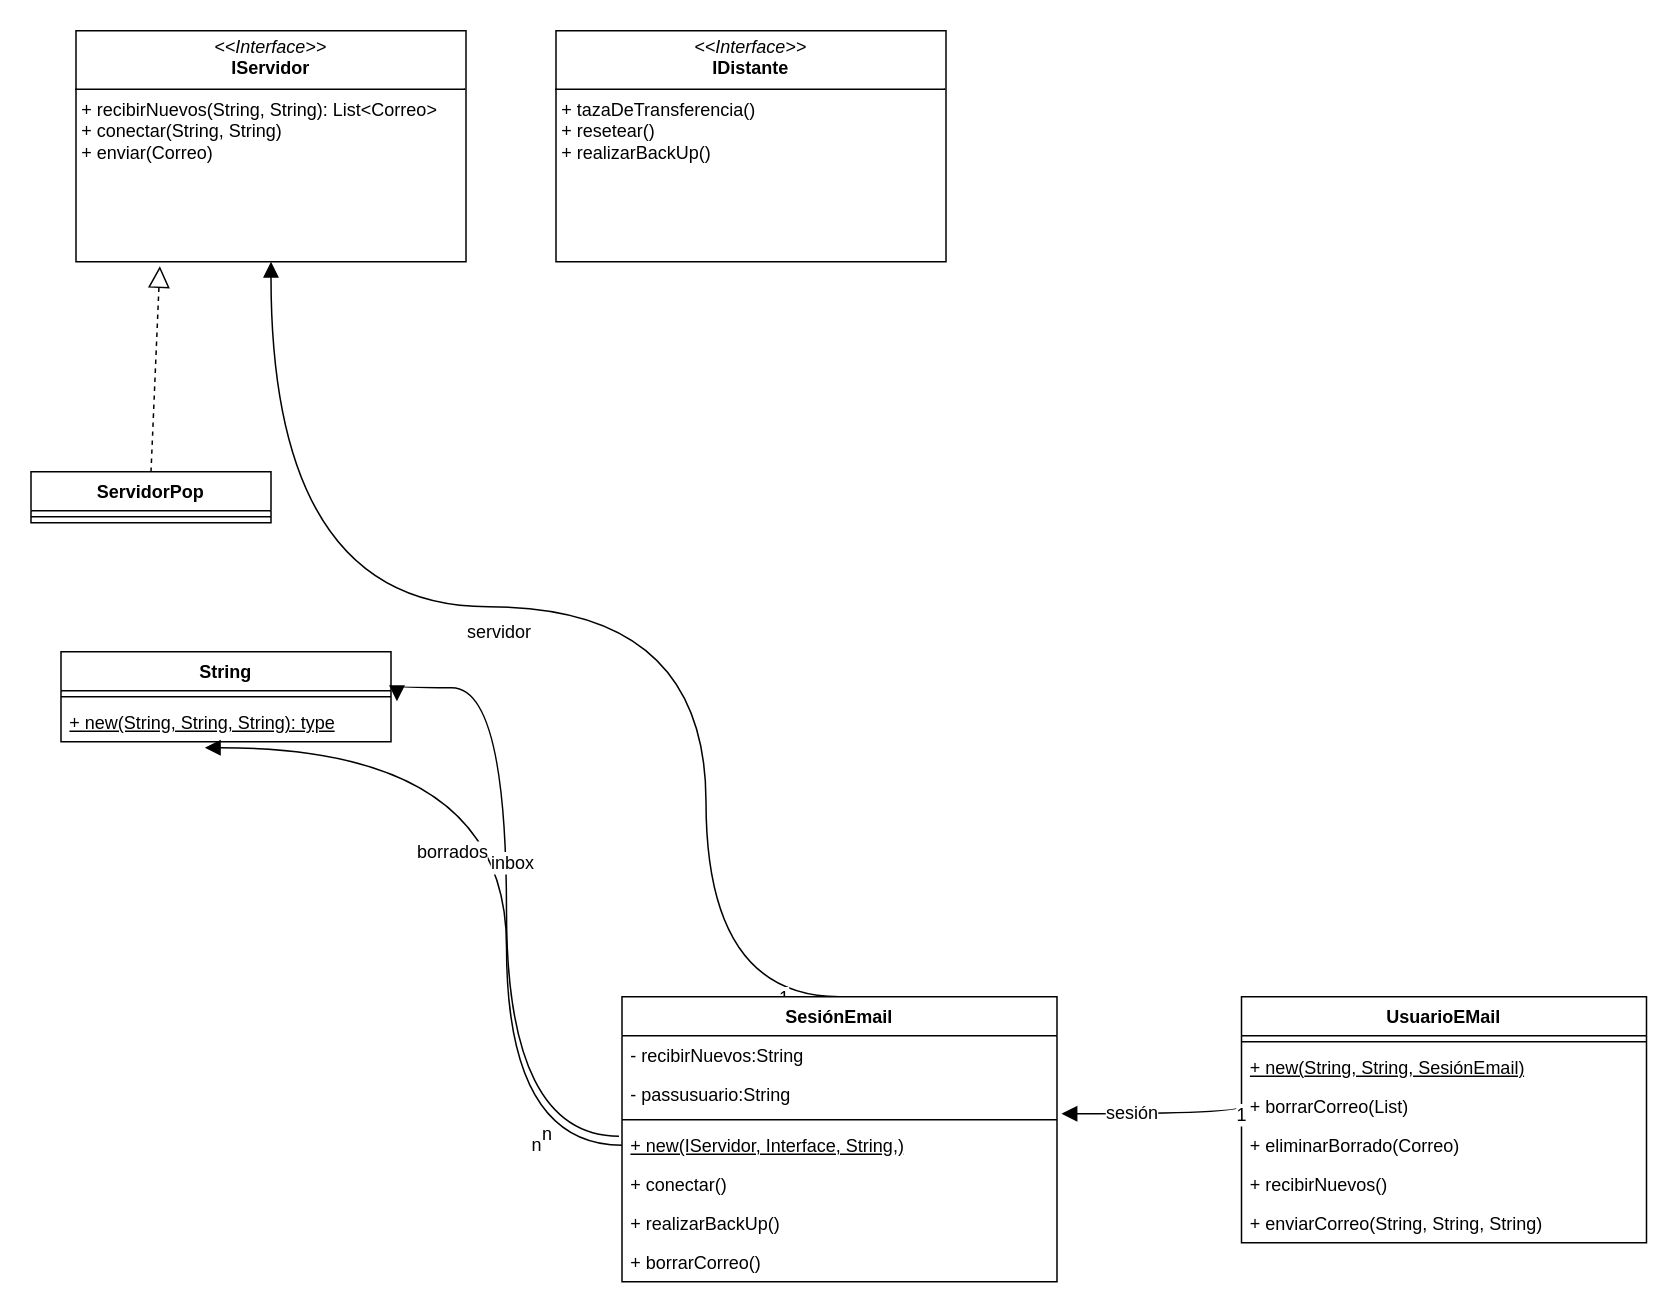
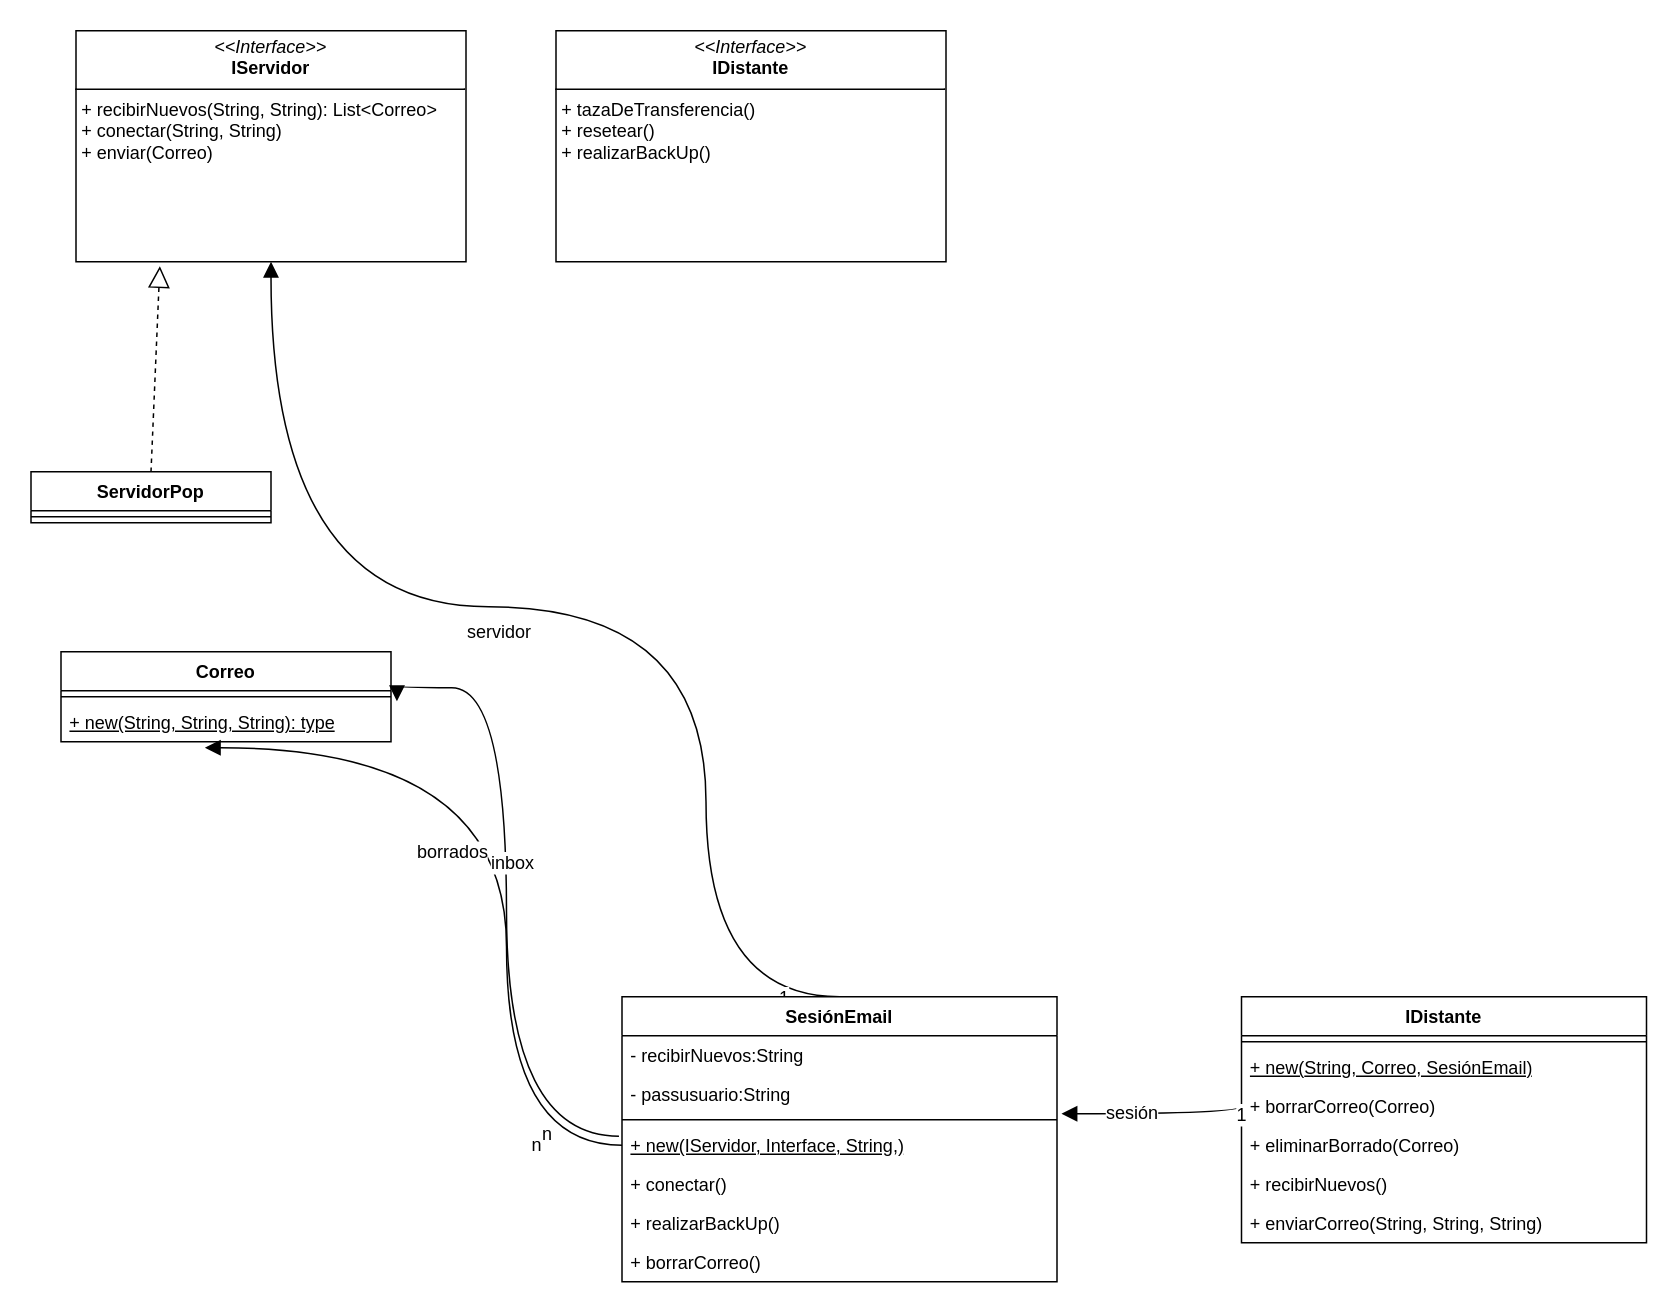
(226, 673) -> (226, 673)
(1444, 1018) -> (1444, 1018)
(1398, 1069) -> (1401, 1069)
(1346, 1108) -> (1359, 1108)
